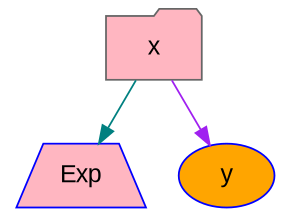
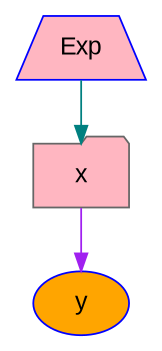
(122, 104) -> (81, 103)
